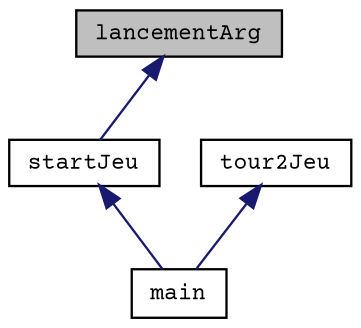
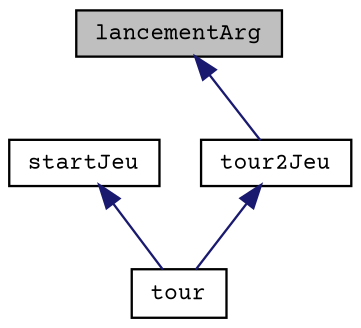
(124, 108) -> (235, 108)
(179, 294) -> (179, 294)
